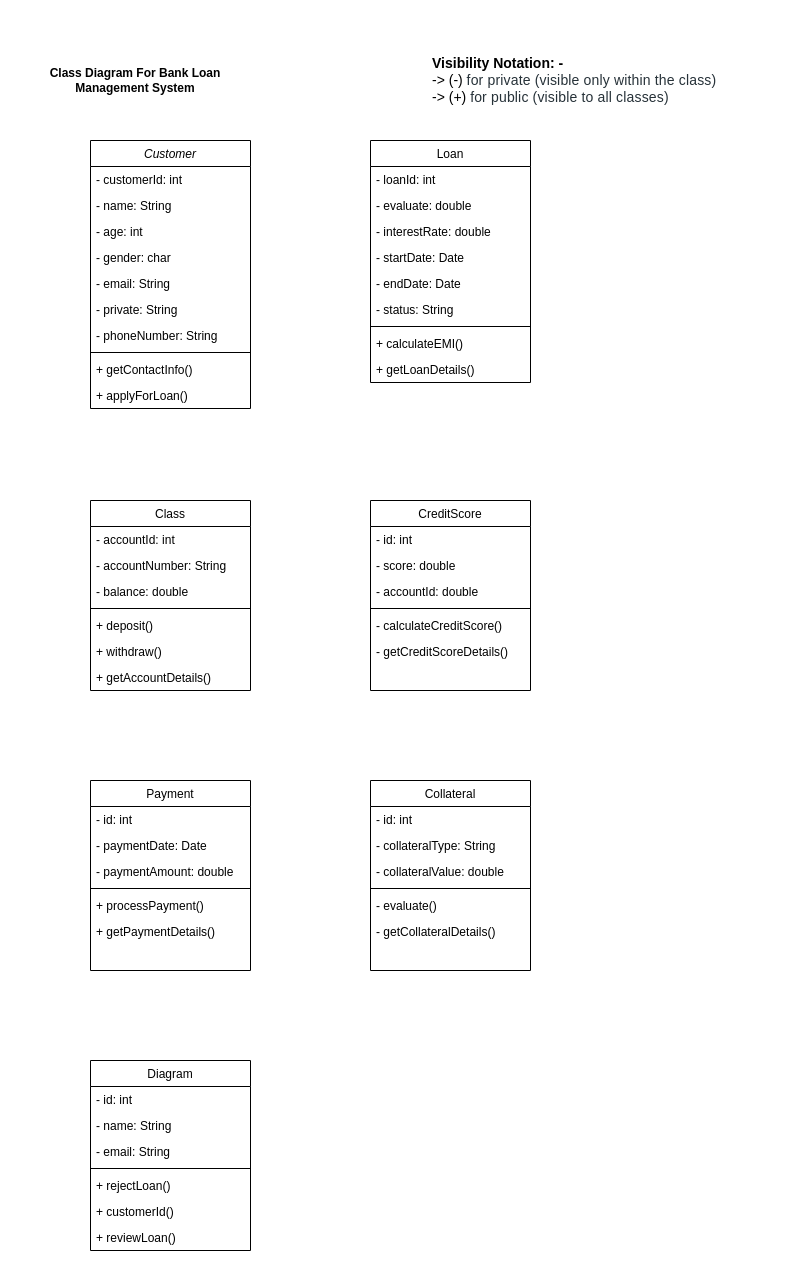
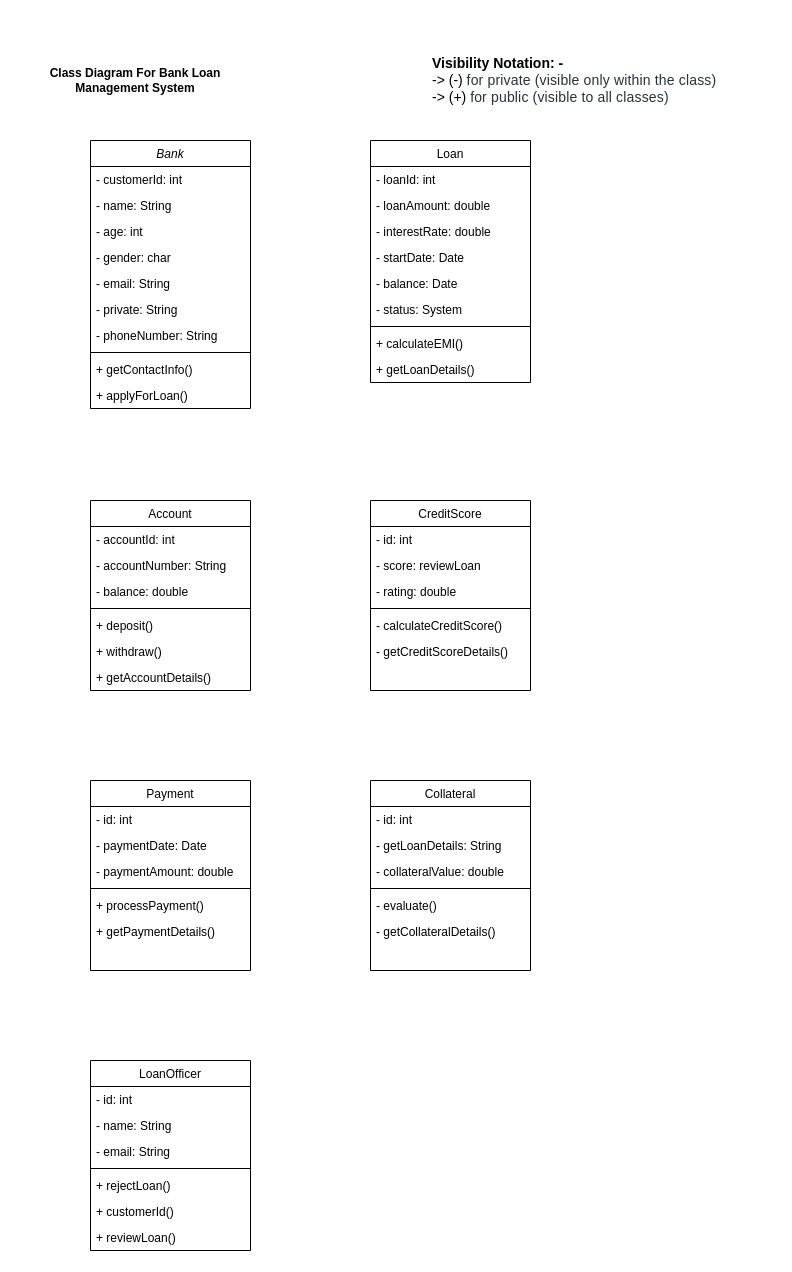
(170, 154) -> (170, 154)
(429, 206) -> (435, 206)
(422, 284) -> (420, 284)
(424, 310) -> (425, 310)
(170, 514) -> (170, 514)
(420, 566) -> (434, 566)
(434, 592) -> (422, 592)
(446, 846) -> (447, 846)
(170, 1074) -> (170, 1074)
